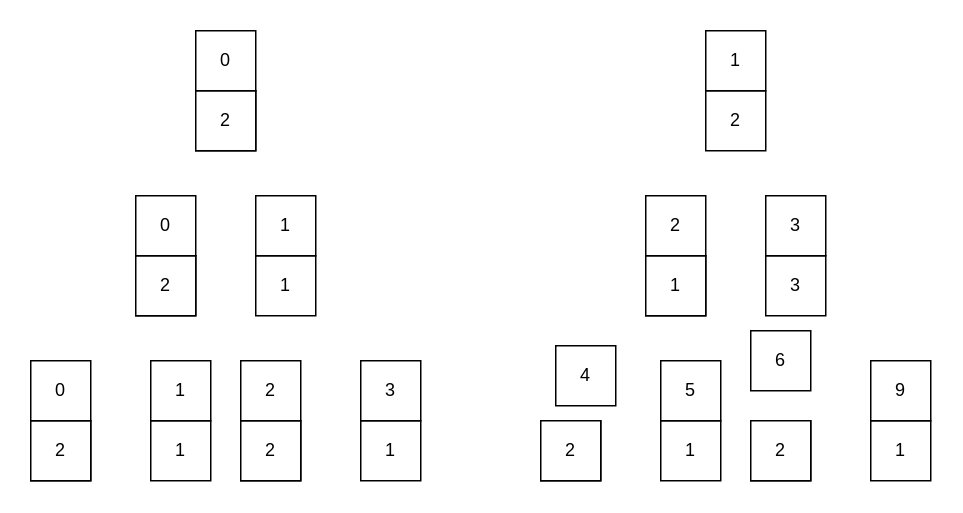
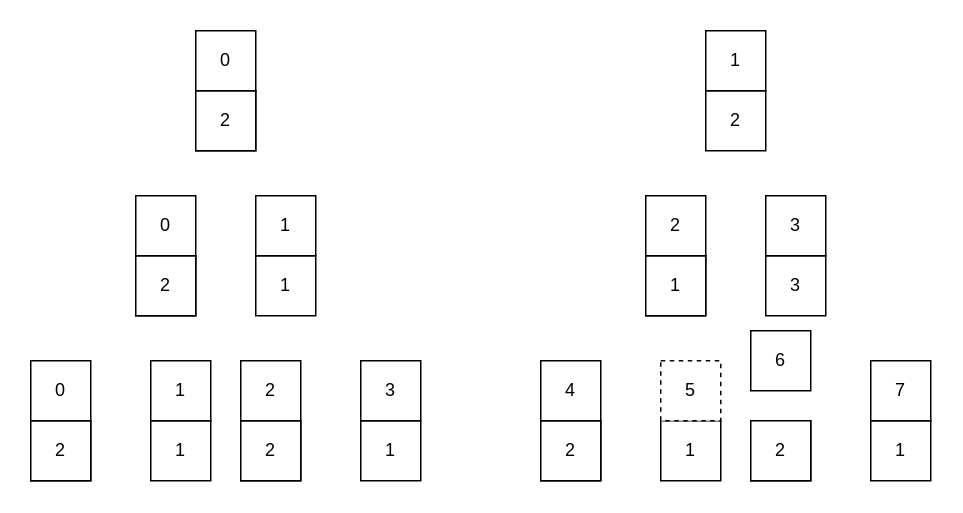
(586, 376) -> (571, 391)
(691, 391) -> (691, 391)
(901, 391) -> (901, 391)
